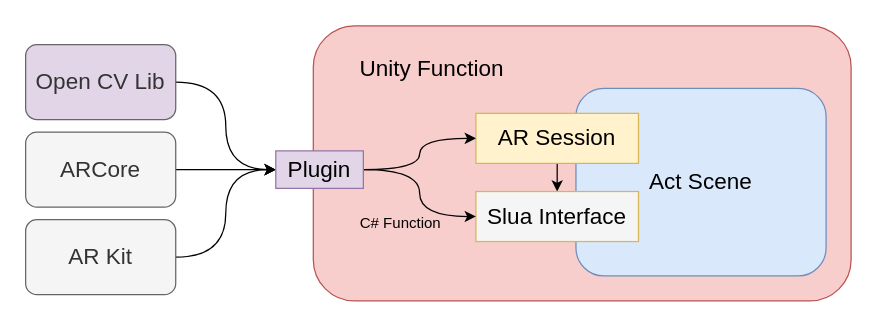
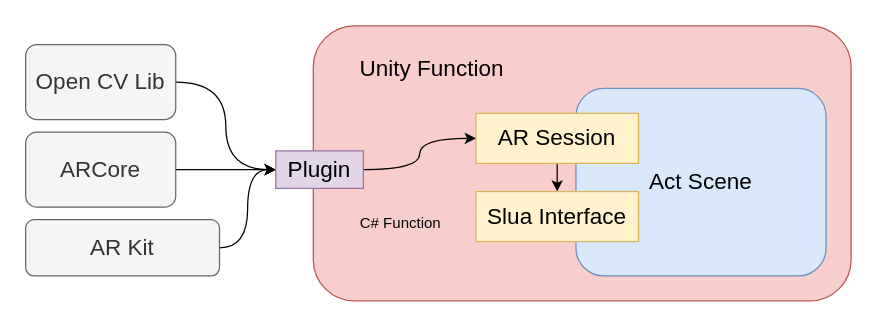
(101, 82) -> (101, 82)
(421, 200) -> none
(557, 216) -> (557, 216)
(101, 257) -> (123, 248)
